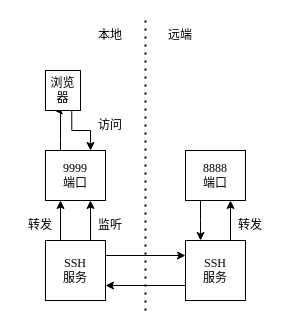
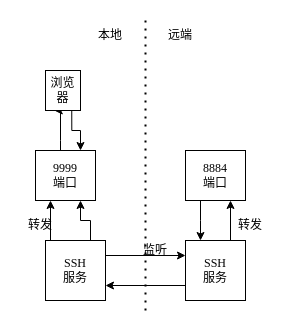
(111, 126) -> none
(76, 176) -> (66, 176)
(216, 176) -> (216, 176)
(111, 226) -> (156, 251)
